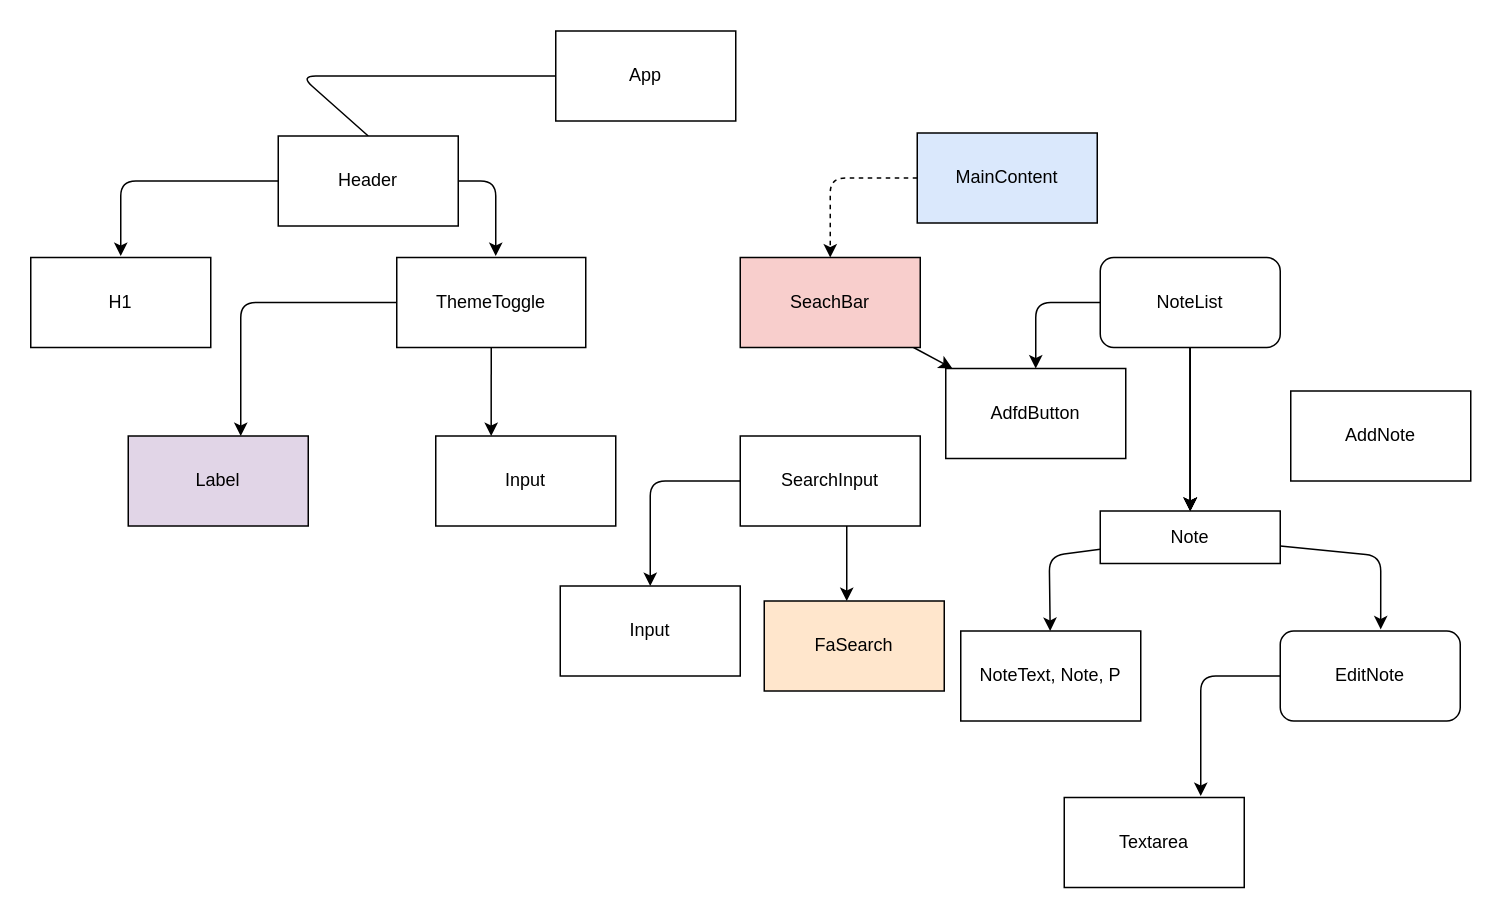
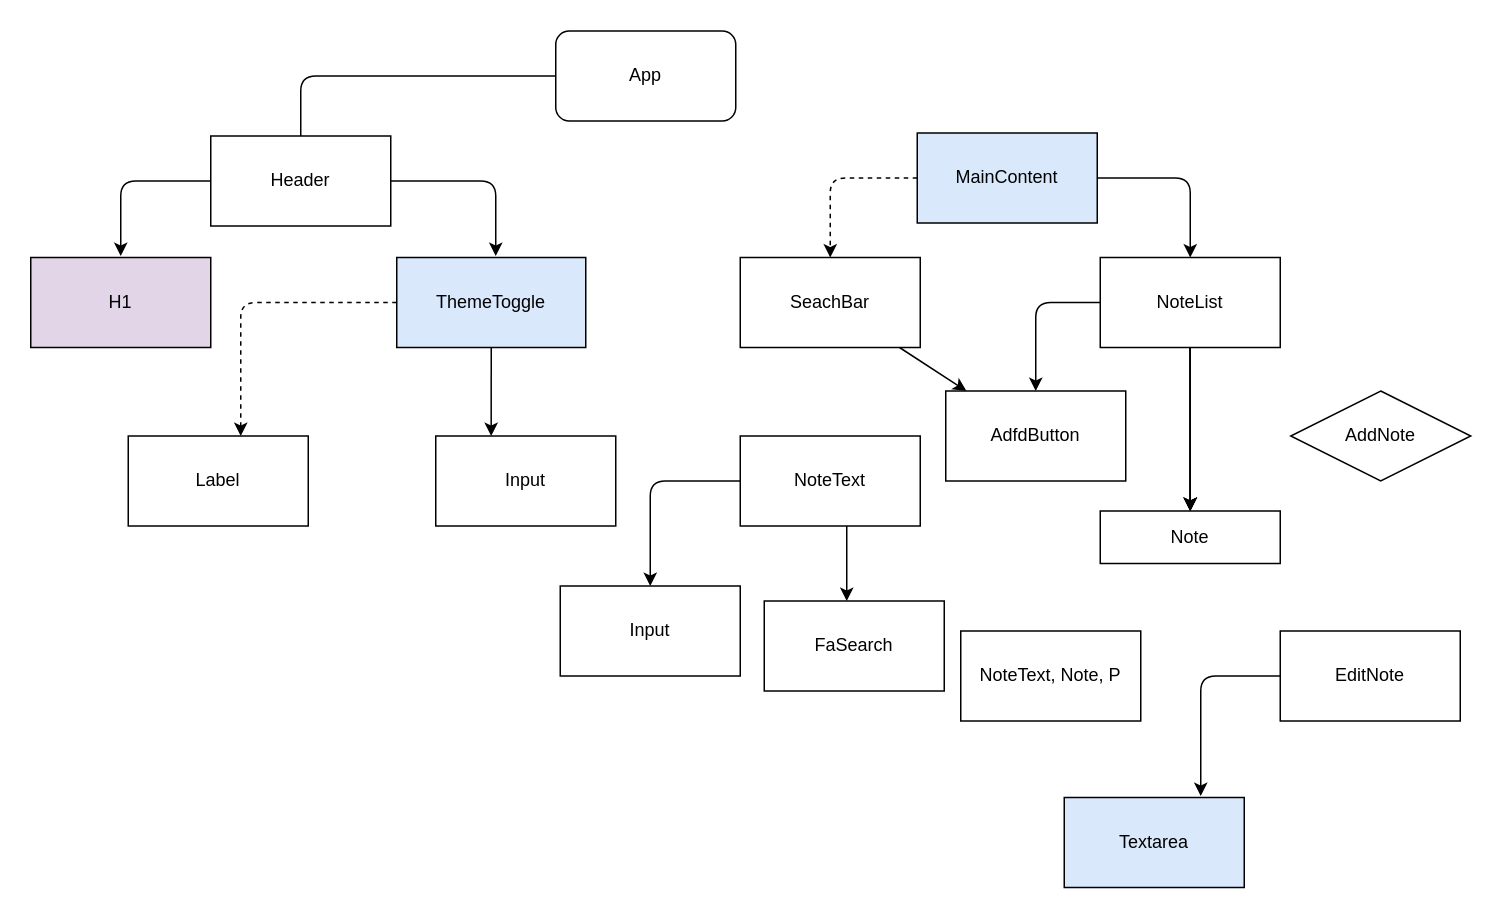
(646, 76) -> (646, 76)
none -> (1173, 178)
(368, 181) -> (301, 181)
(121, 302) -> (121, 302)
(262, 302) -> (262, 302)
(491, 302) -> (491, 302)
(830, 302) -> (830, 302)
(1190, 302) -> (1190, 302)
(1036, 413) -> (1036, 436)
(1381, 436) -> (1381, 436)
(218, 481) -> (218, 481)
(830, 481) -> (830, 481)
(1357, 553) -> none
(1050, 567) -> none
(854, 646) -> (854, 646)
(1370, 676) -> (1370, 676)
(1154, 842) -> (1154, 842)
